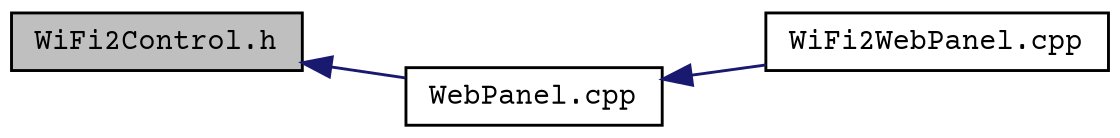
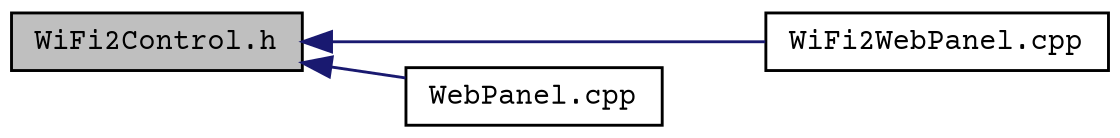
(729, 70) -> (549, 42)
